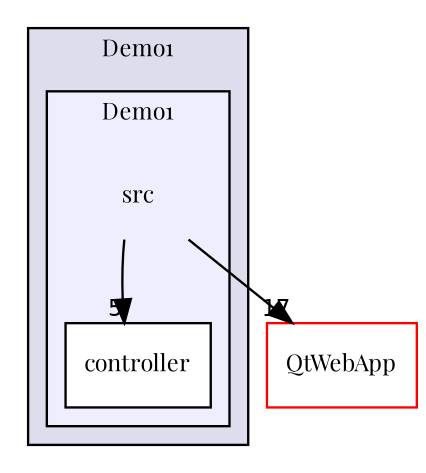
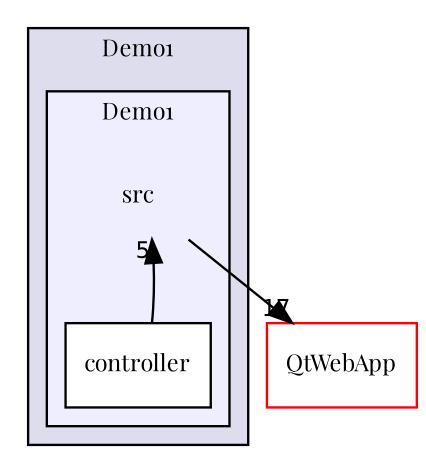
(122, 269) -> (154, 293)
